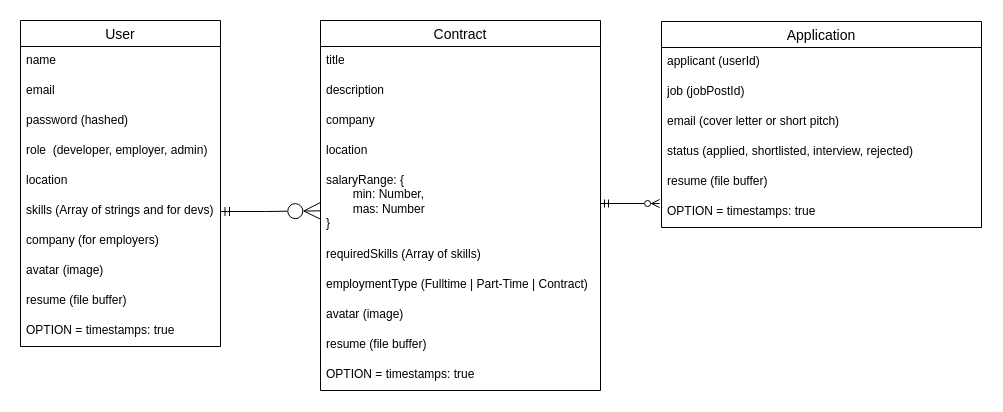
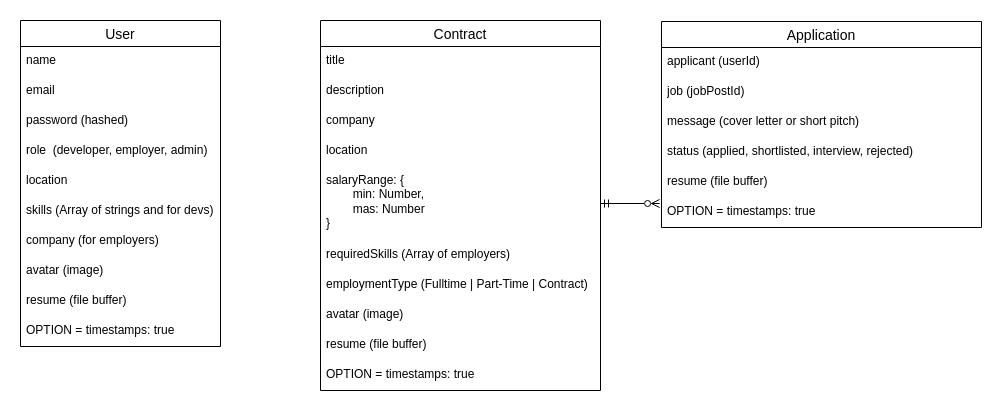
(771, 122) -> (781, 122)
(254, 212) -> none
(418, 255) -> (432, 255)
